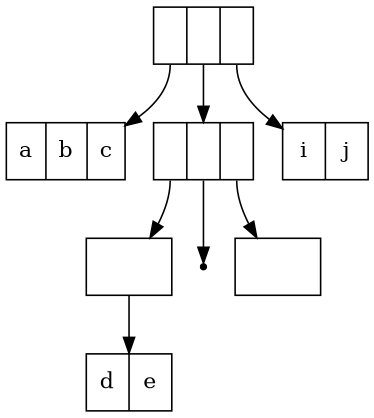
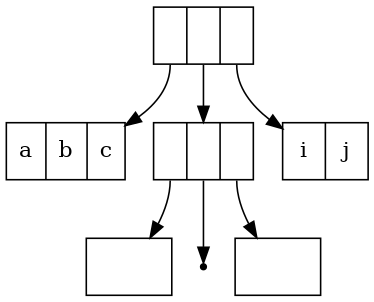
(129, 382) -> none
